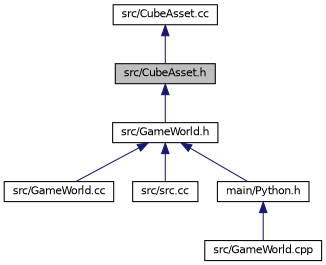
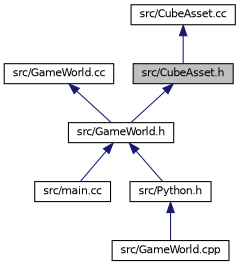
(107, 165) -> (94, 107)
(165, 192) -> (73, 192)
(263, 192) -> (171, 192)
